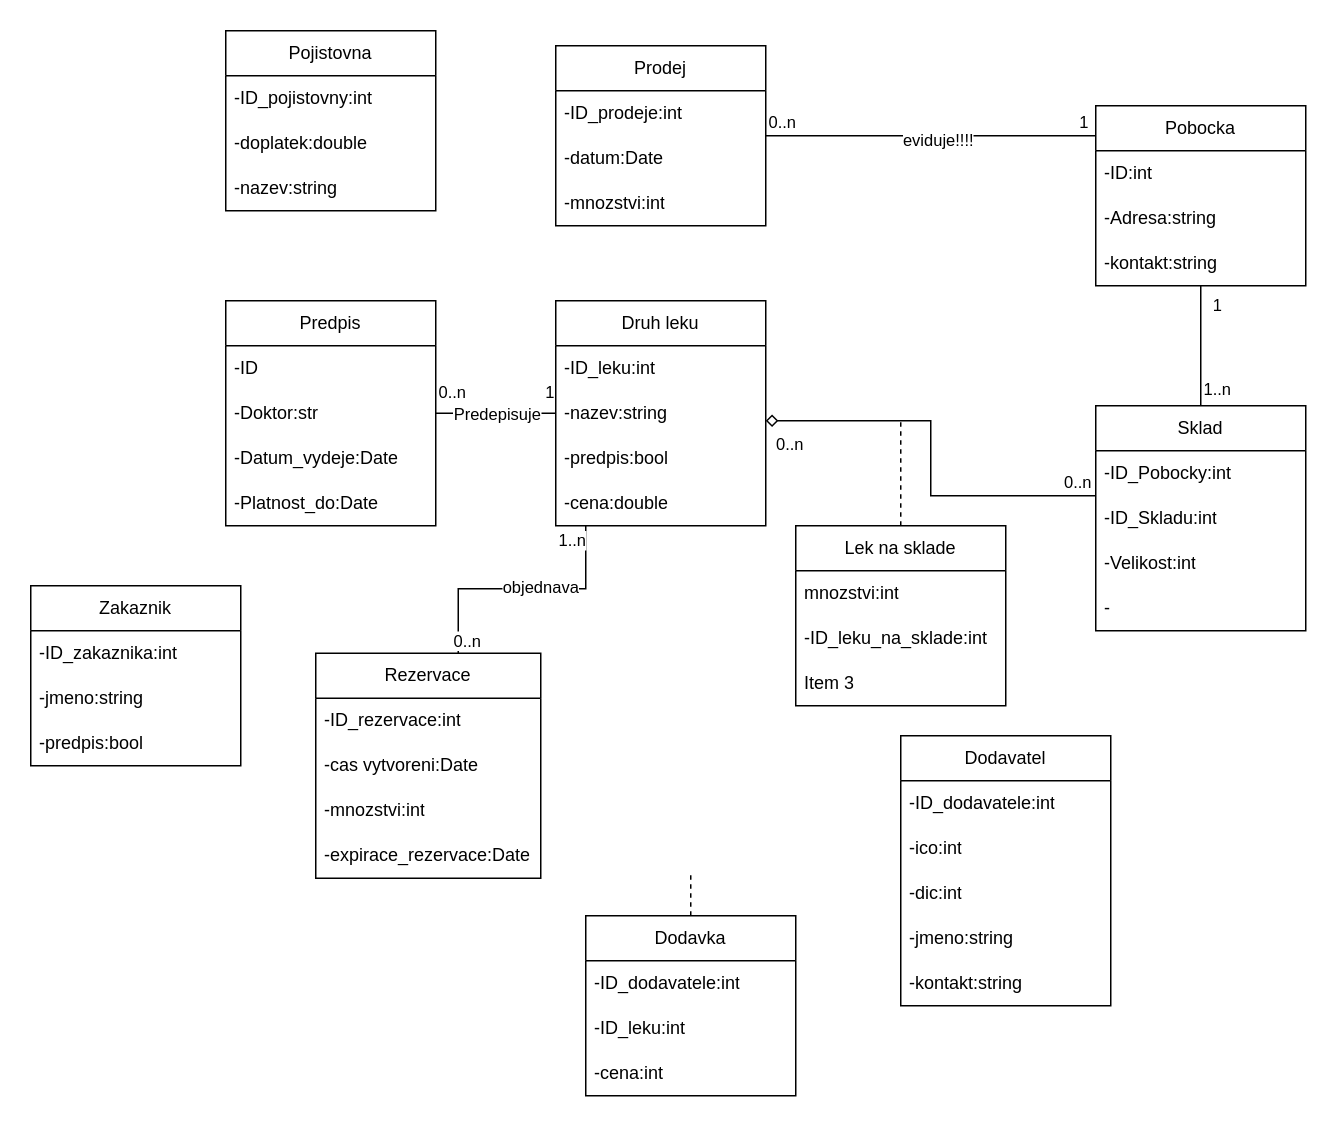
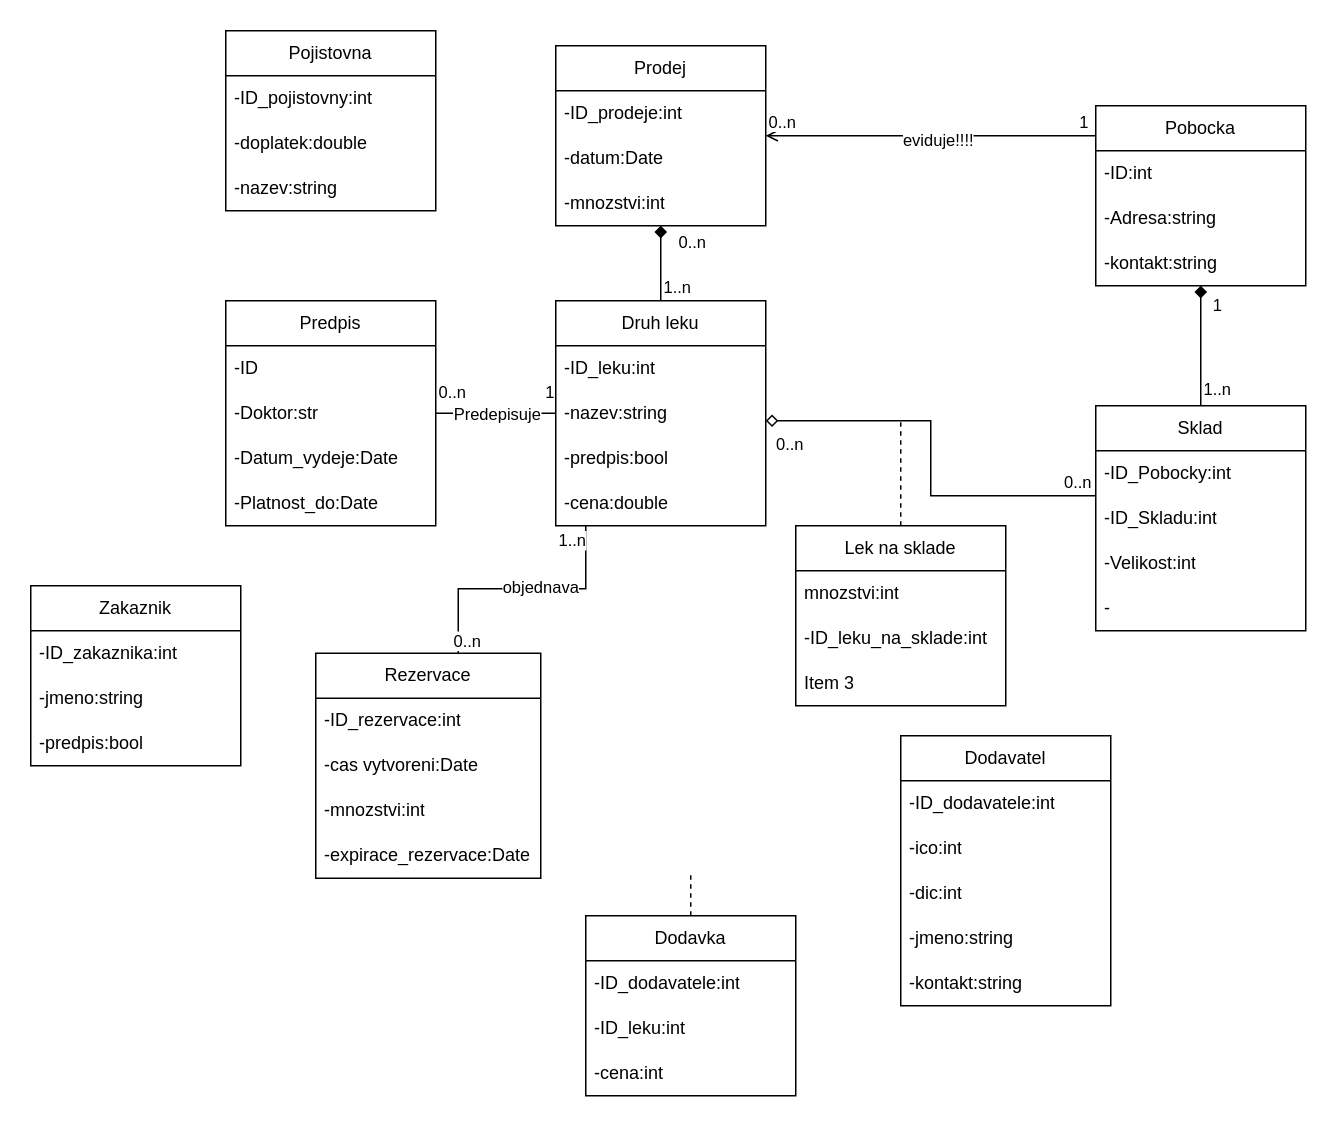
(772, 136) -> (773, 136)
none -> (661, 270)
(1201, 293) -> (1201, 298)
